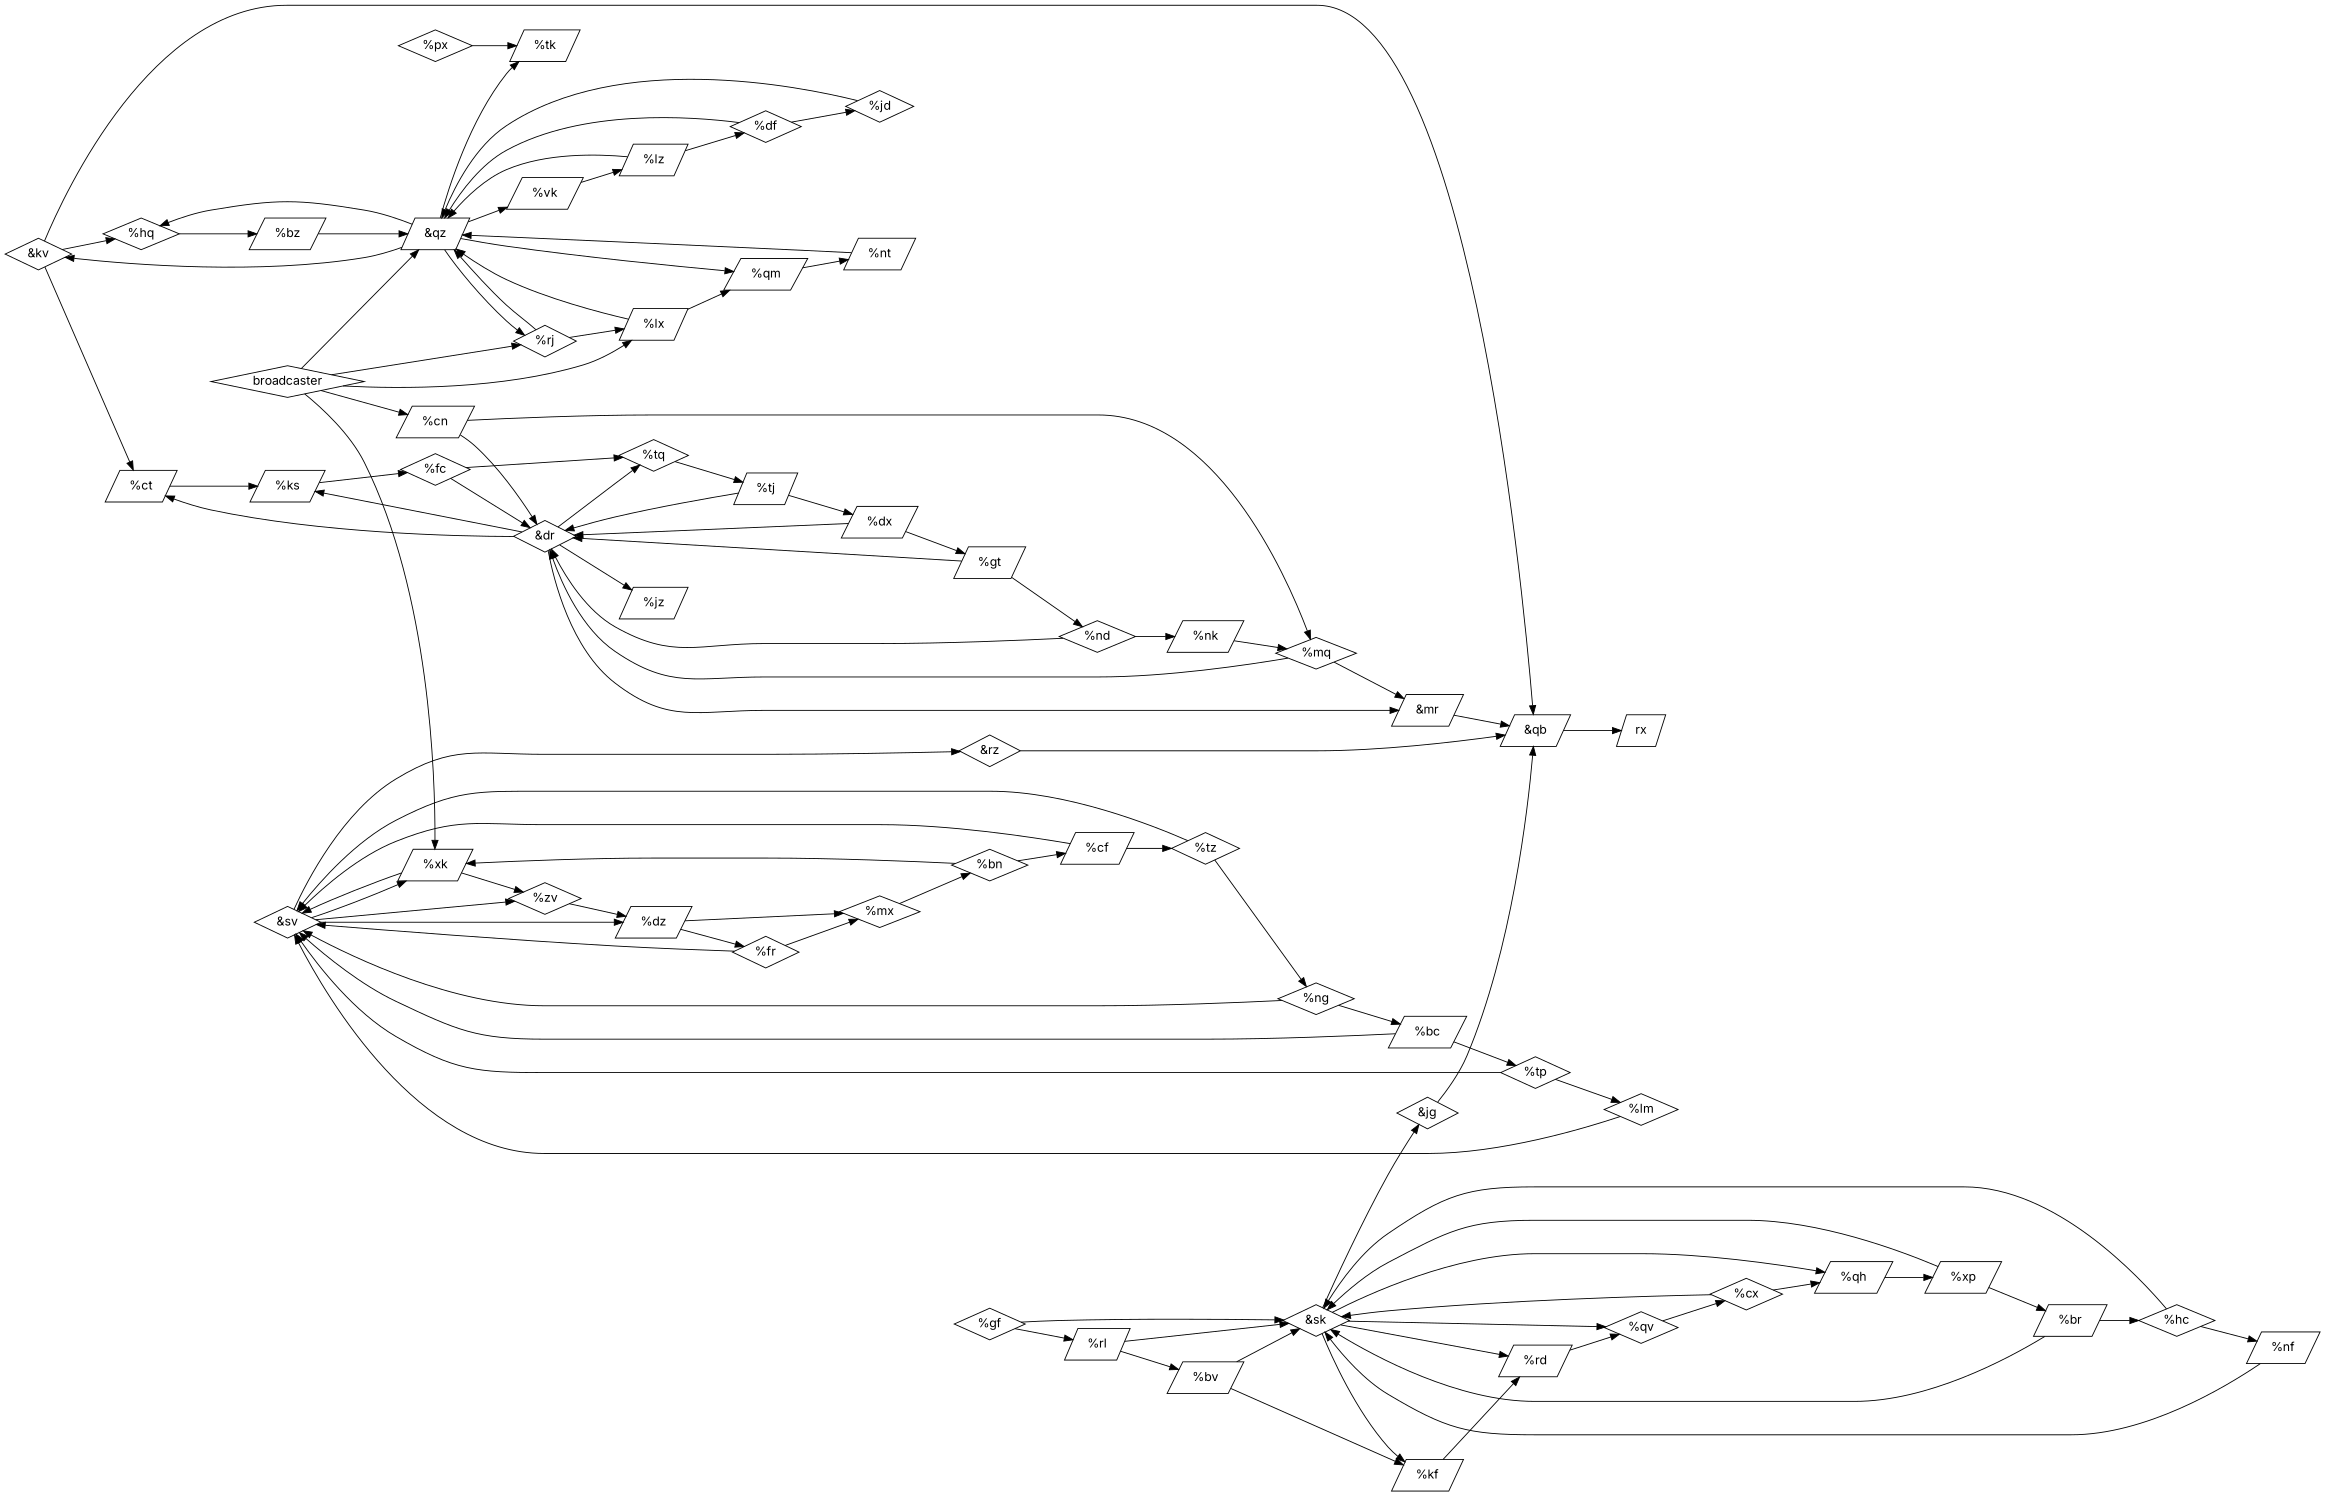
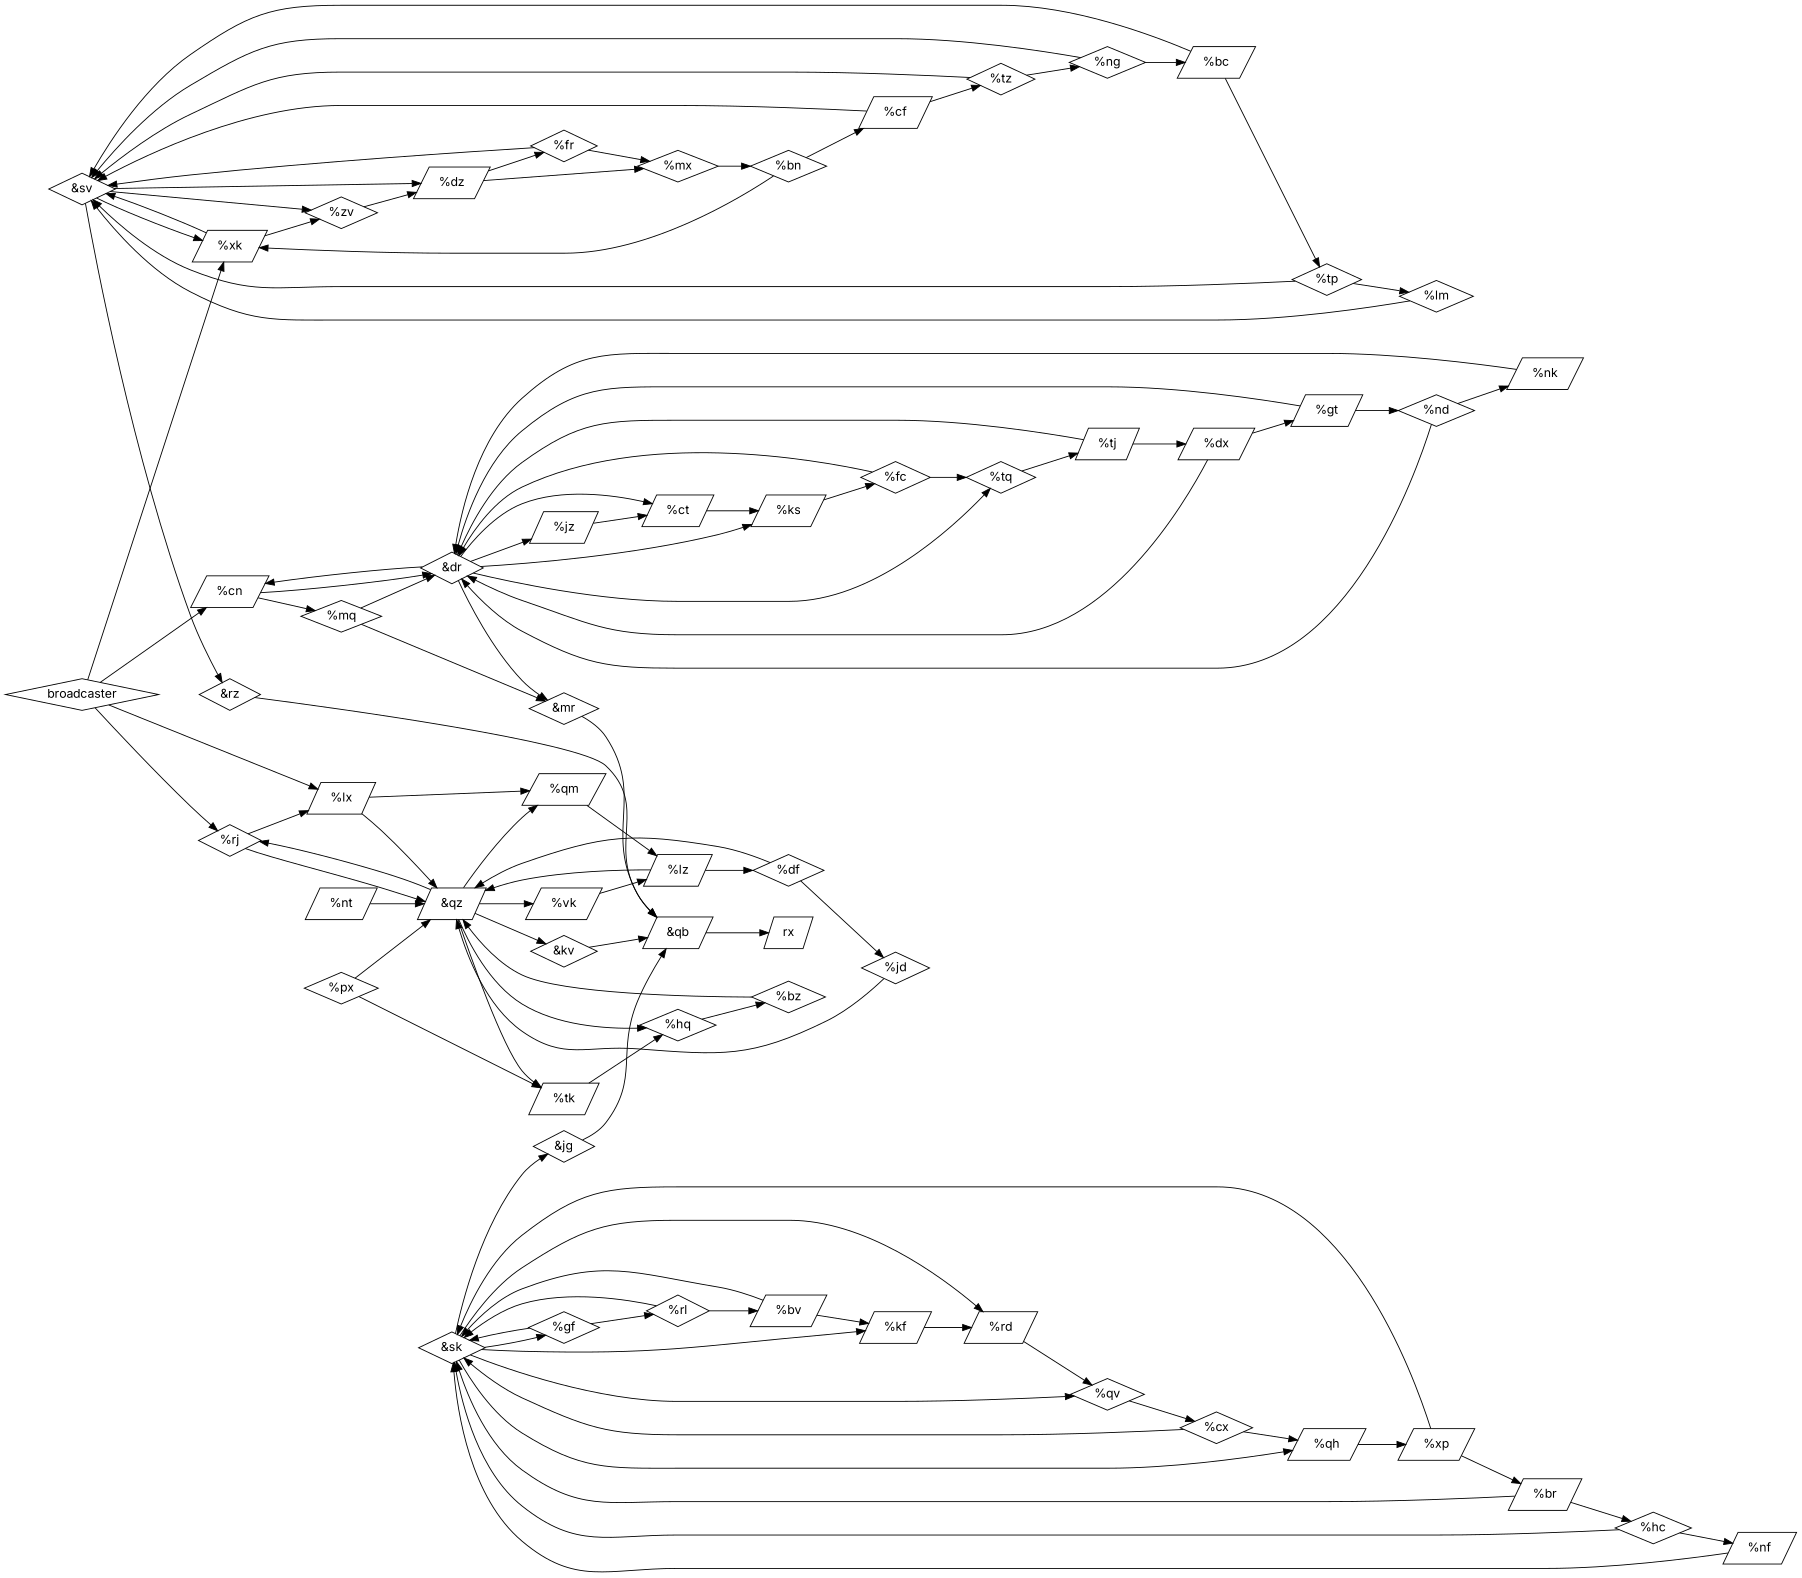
(288, 234) -> (788, 997)
(84, 245) -> (620, 1062)
(821, 264) -> (617, 827)
(357, 312) -> (389, 952)
(87, 364) -> (616, 520)
none -> (348, 573)
(1256, 644) -> (932, 353)
(1428, 710) -> (564, 709)
none -> (511, 1343)
(1097, 1344) -> (678, 1311)
